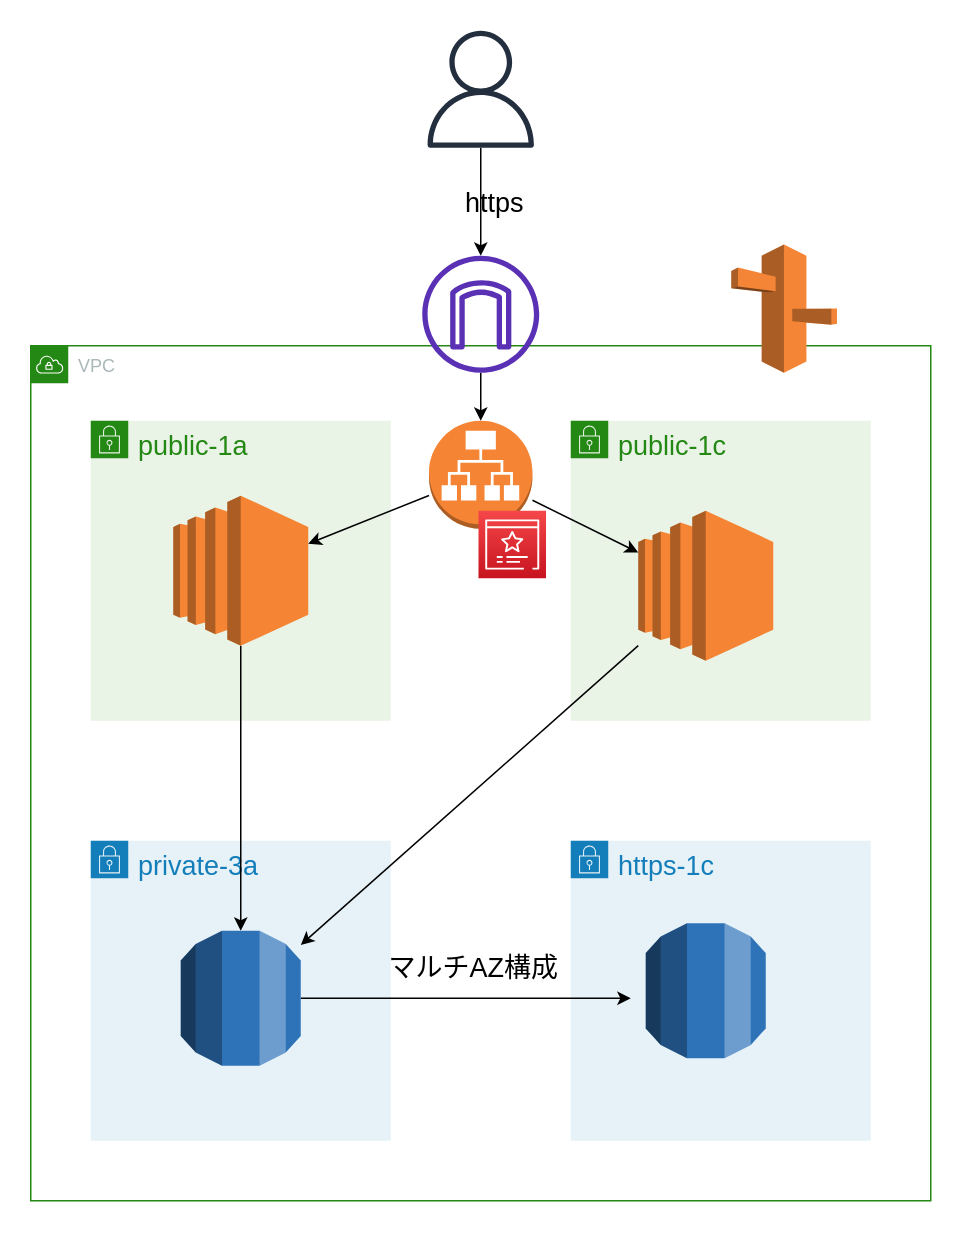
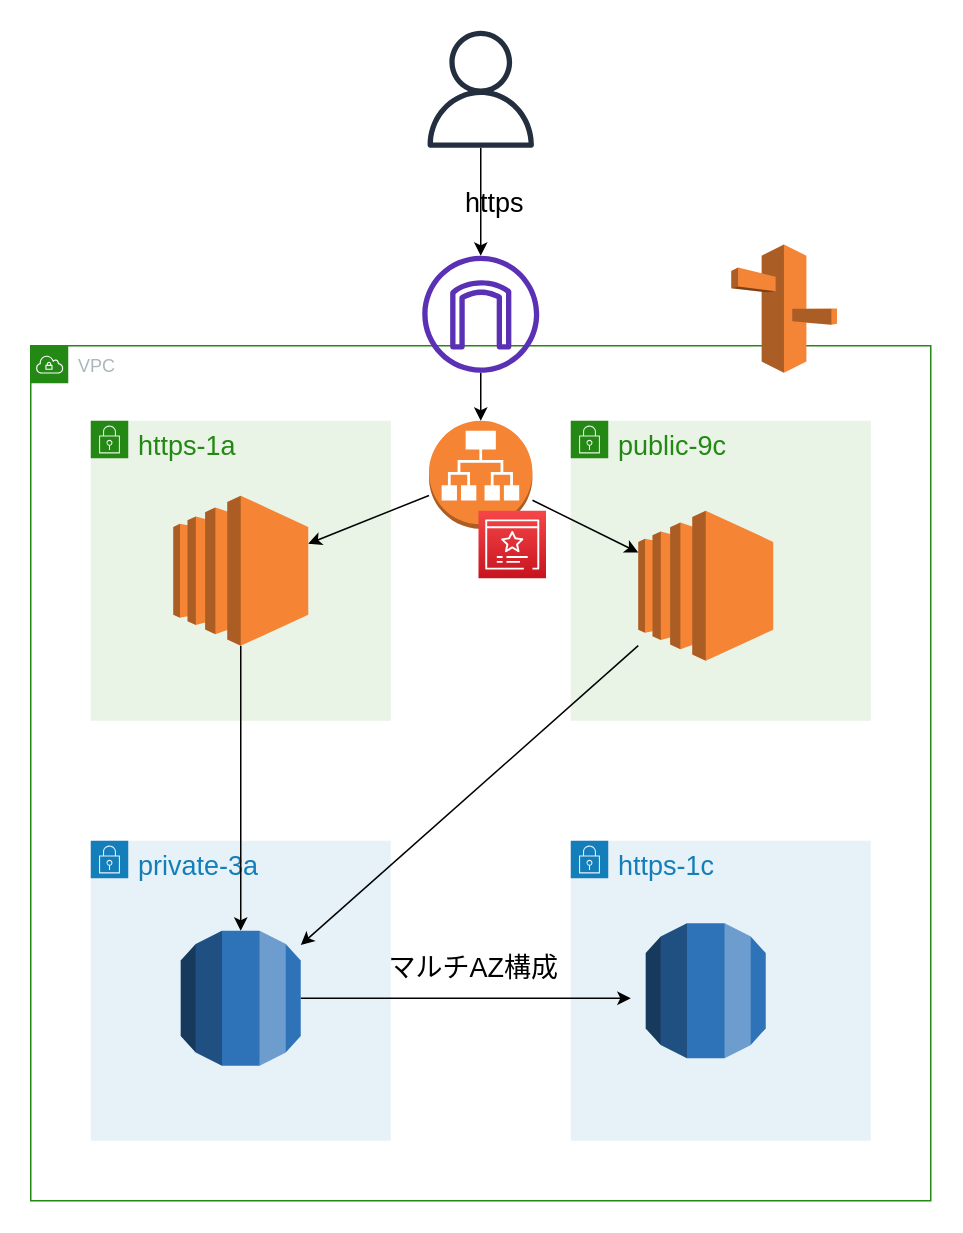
(179, 442) -> (179, 442)
(659, 442) -> (659, 442)
